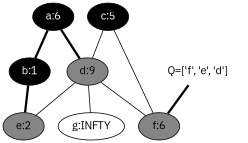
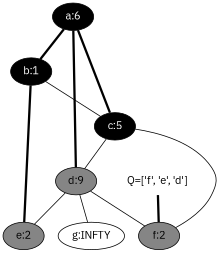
none -> (94, 71)
none -> (69, 96)
(159, 126) -> (159, 236)
